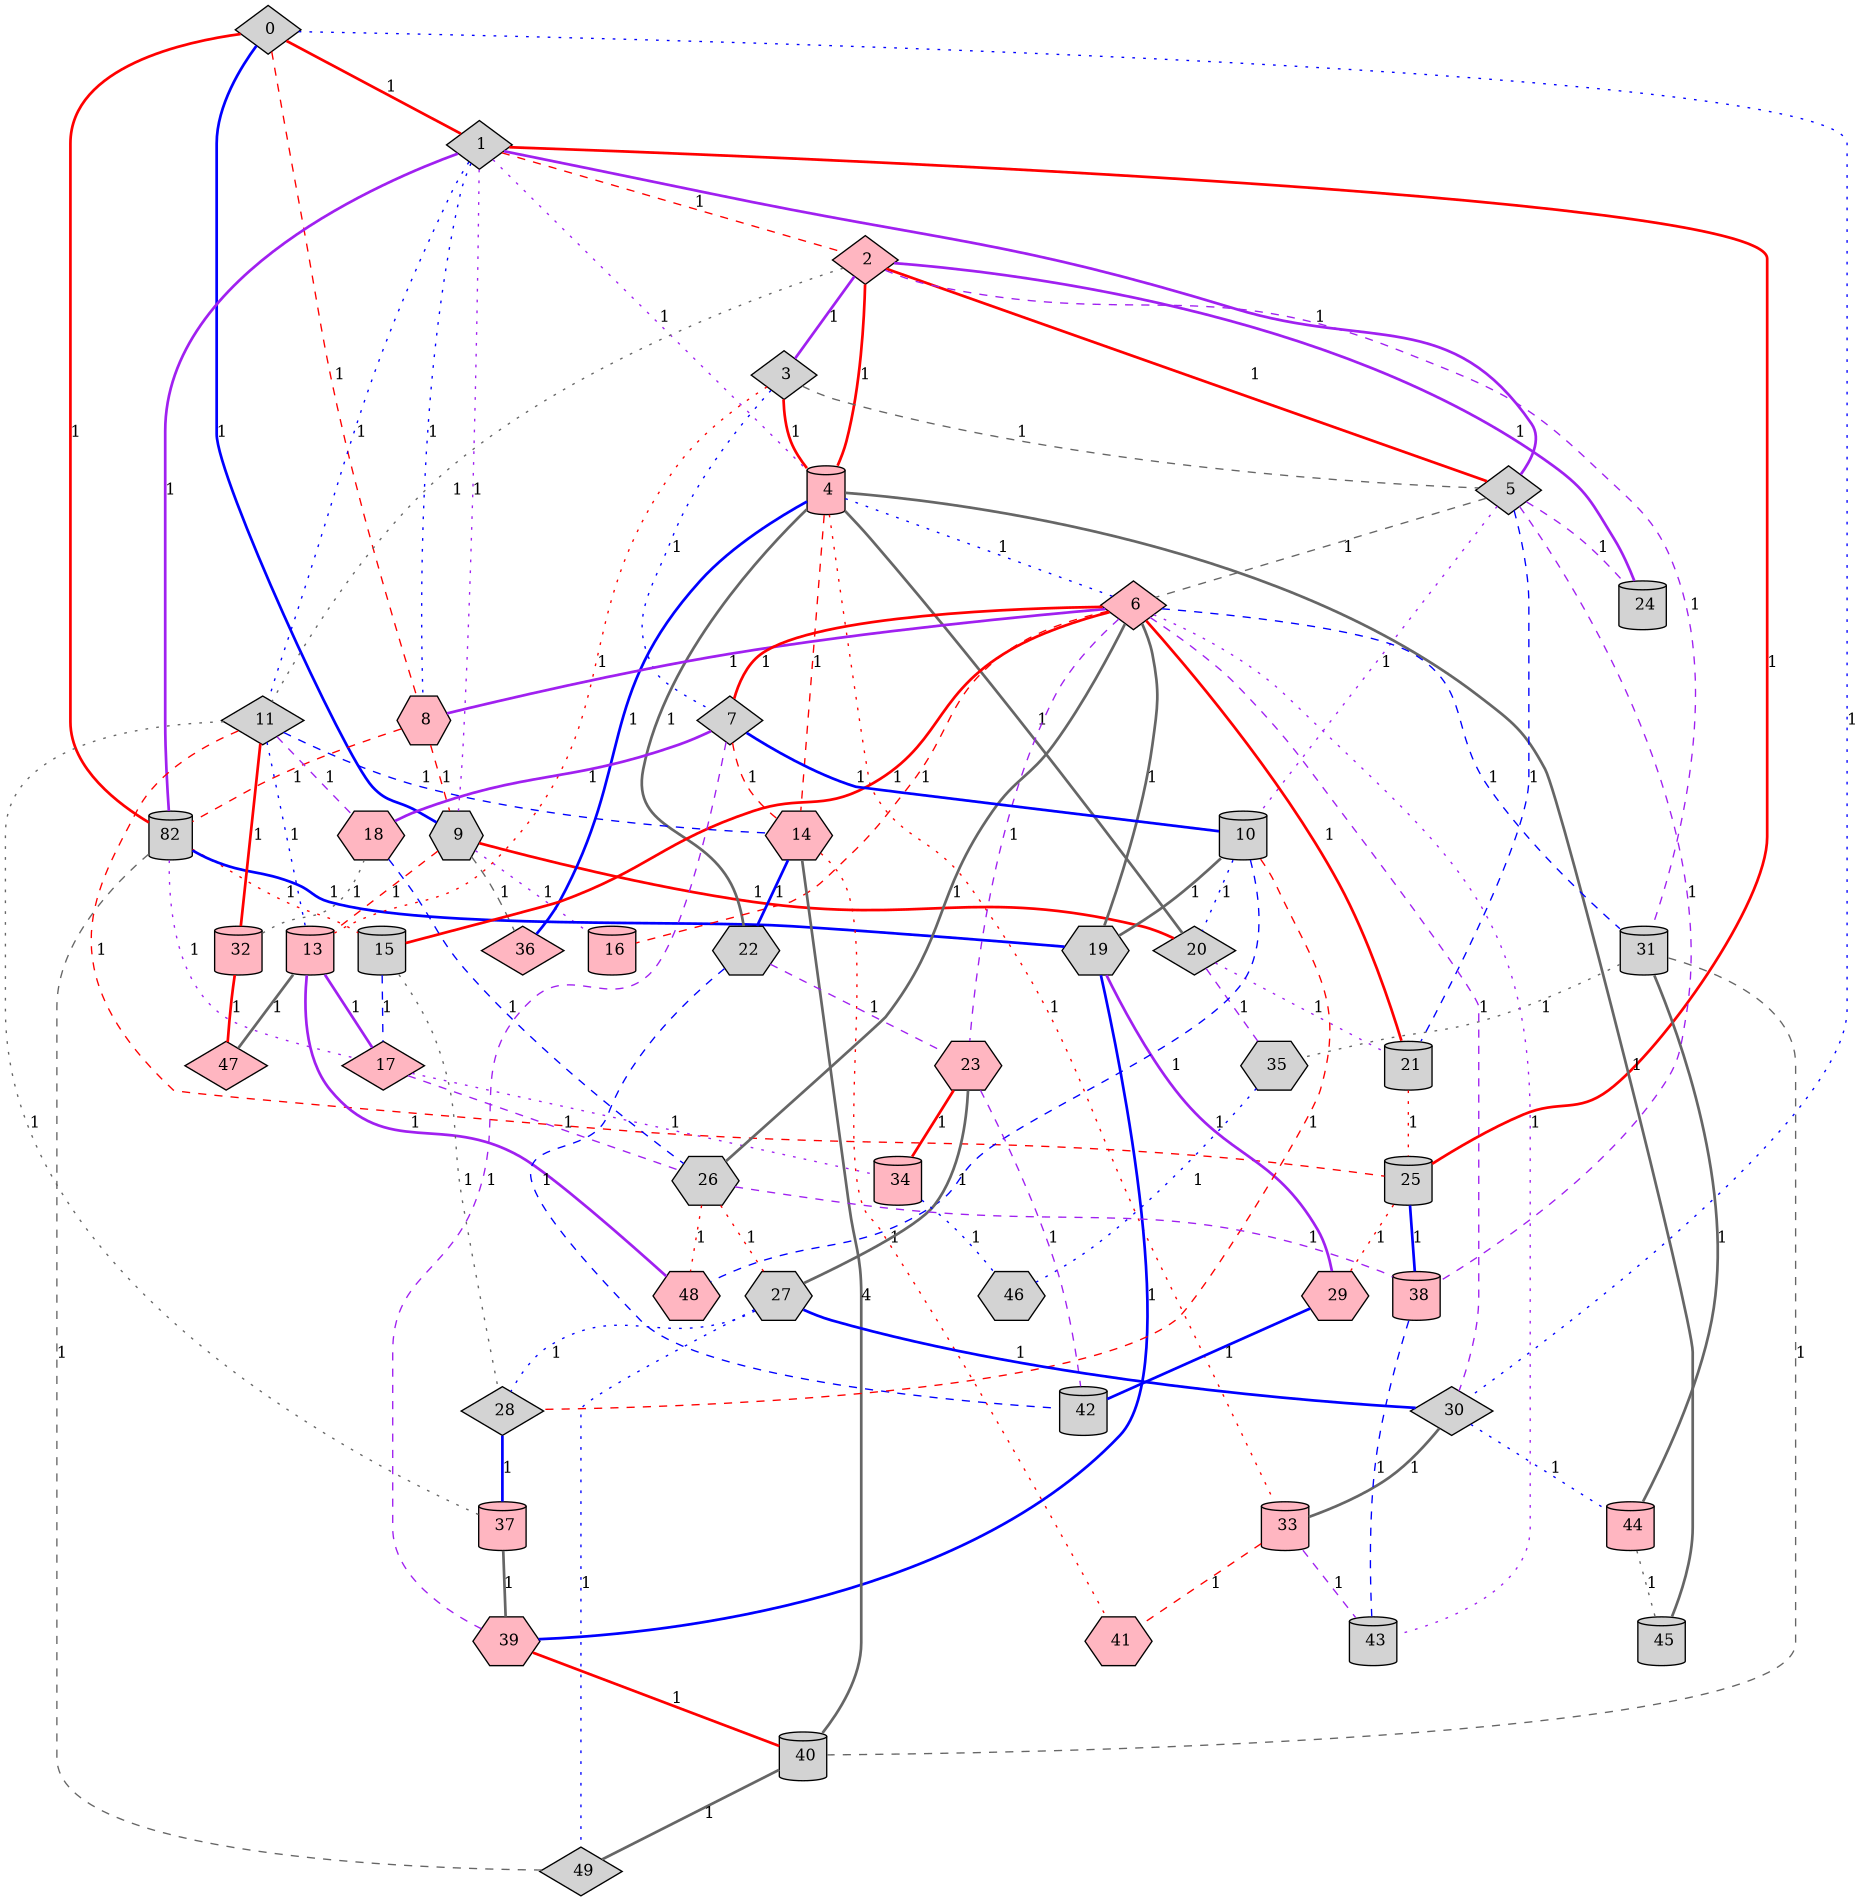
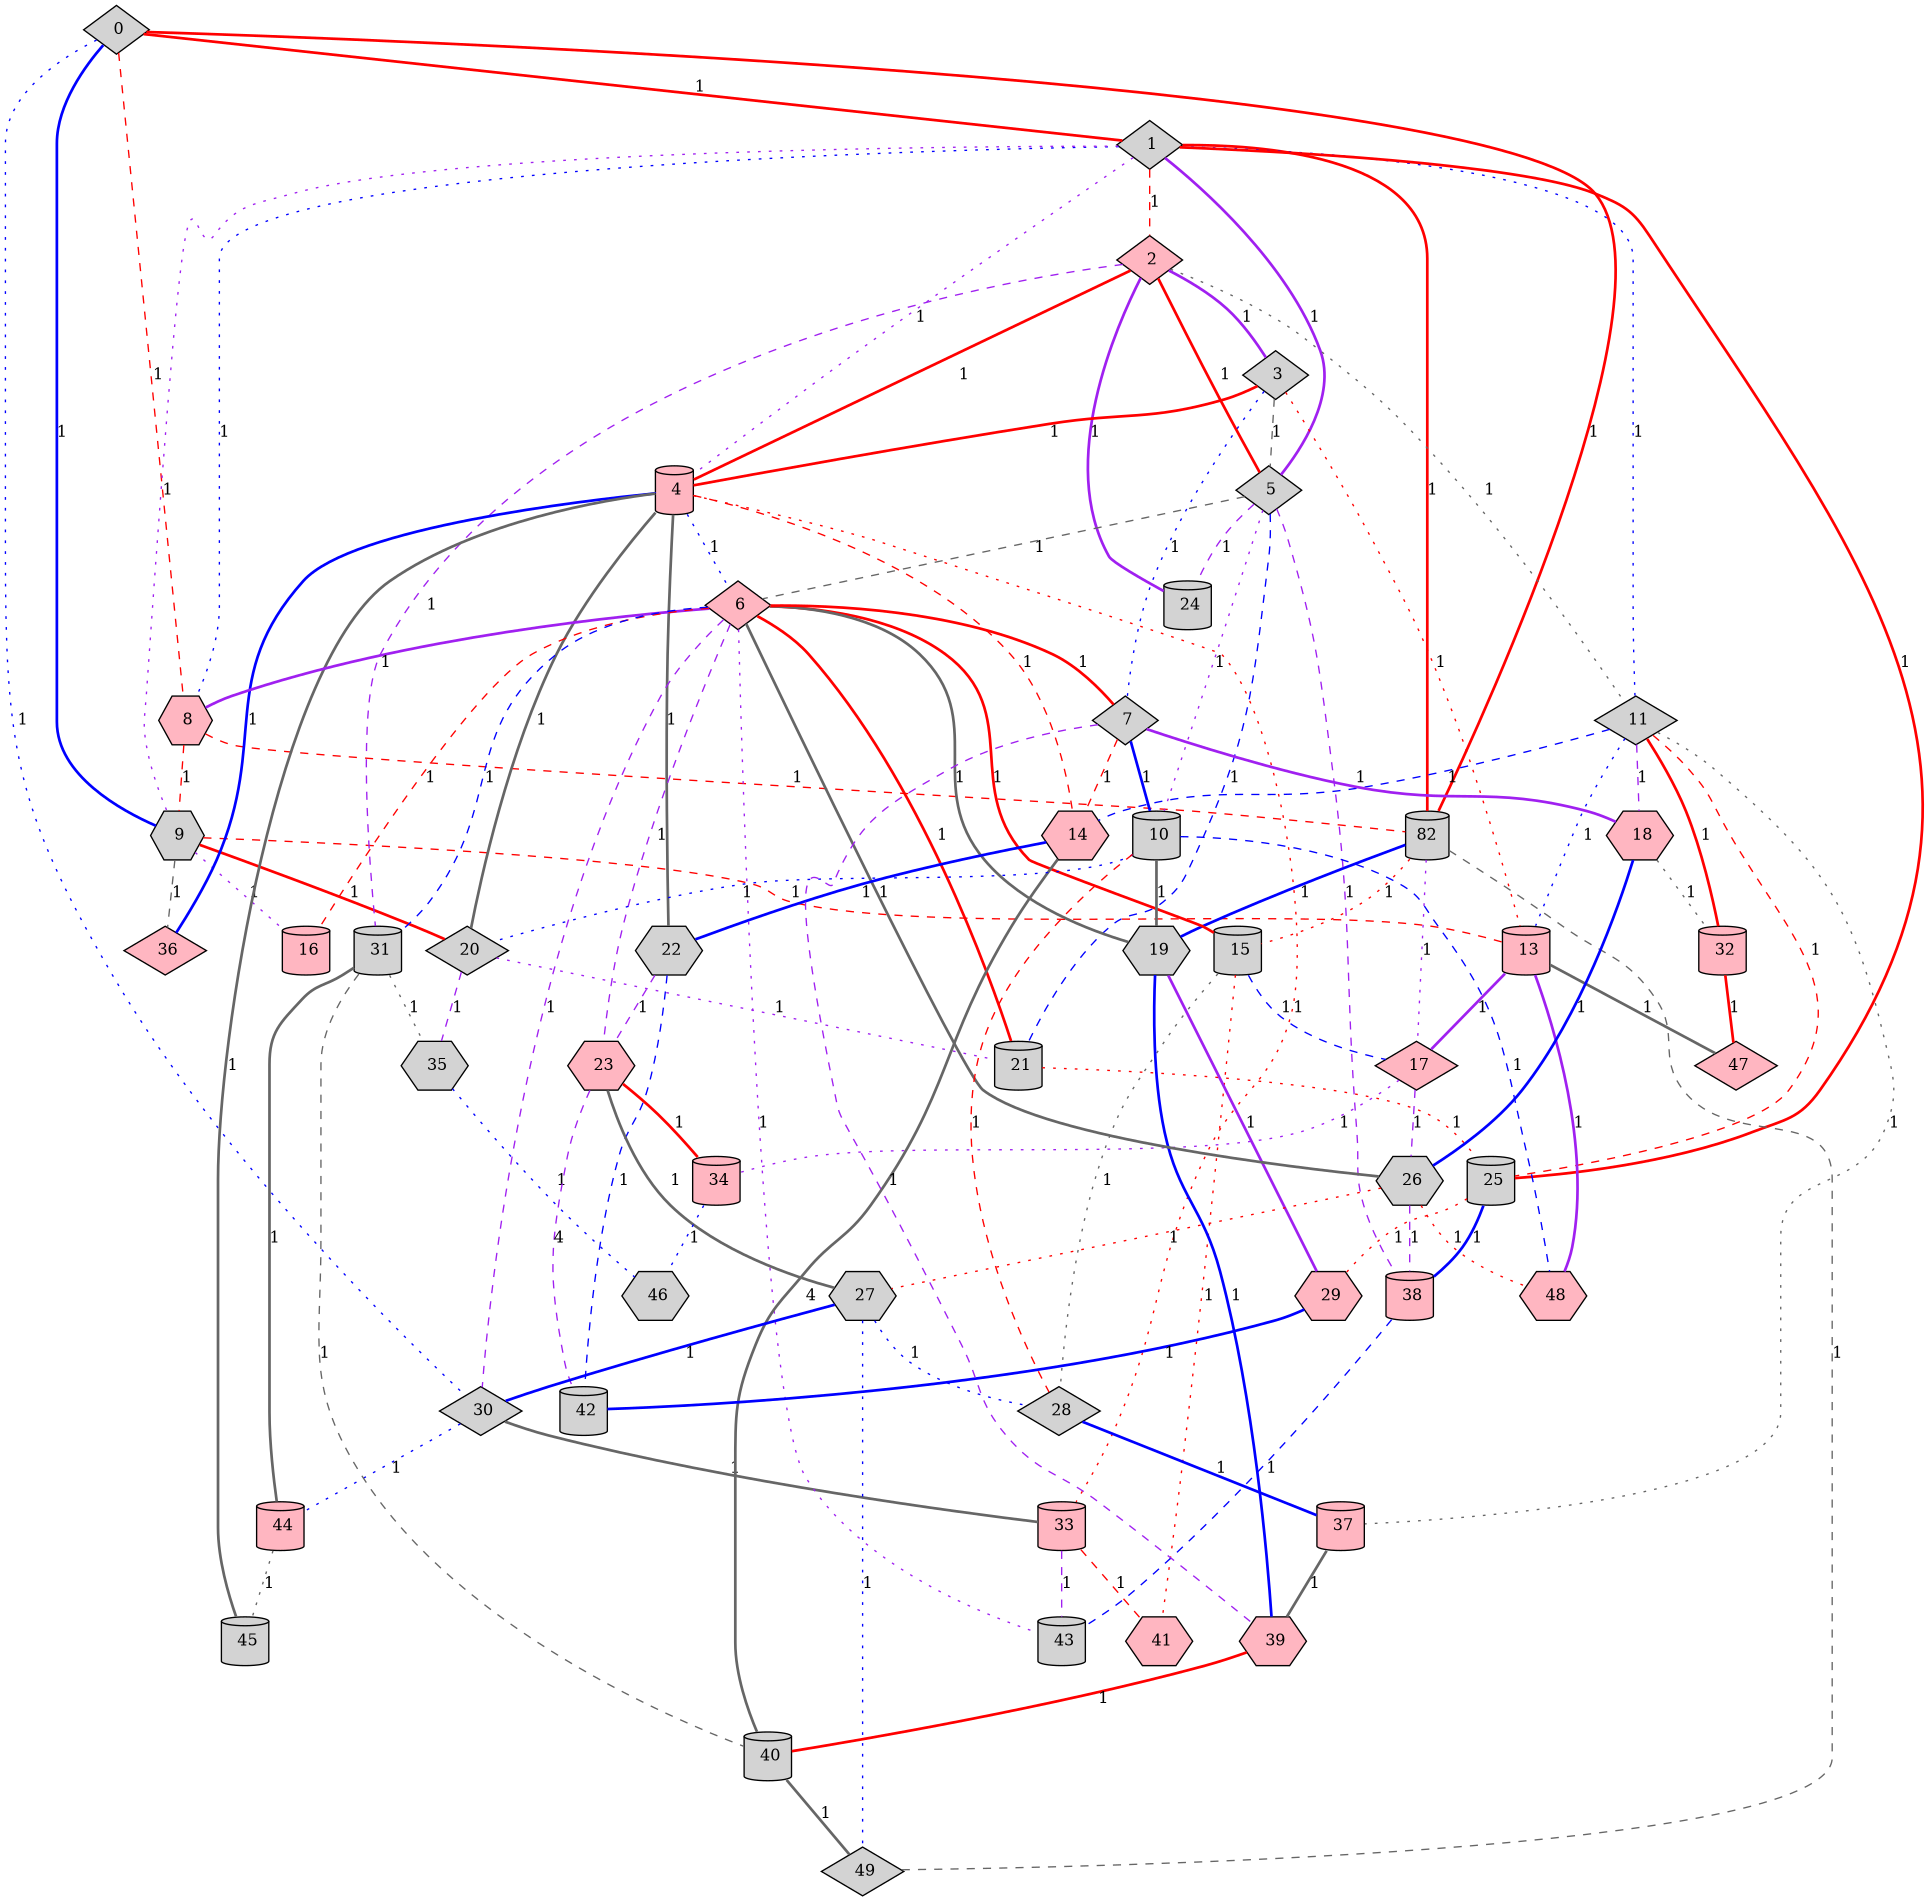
(169, 408) -> (1427, 387)
(520, 1027) -> (1565, 1024)
(1054, 1238) -> (559, 1238)
(895, 1253) -> (1202, 1296)
